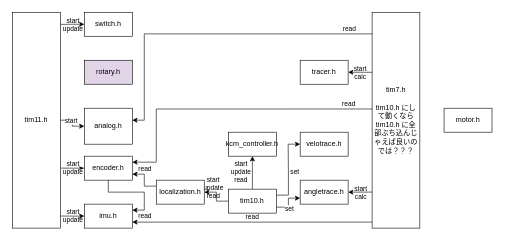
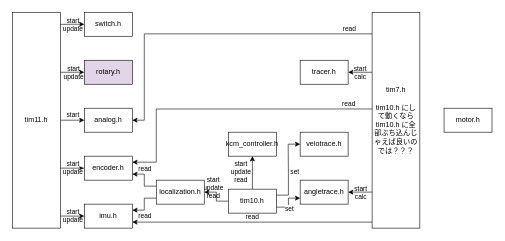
none -> (73, 72)
(108, 126) -> (108, 120)
(124, 192) -> (149, 198)
